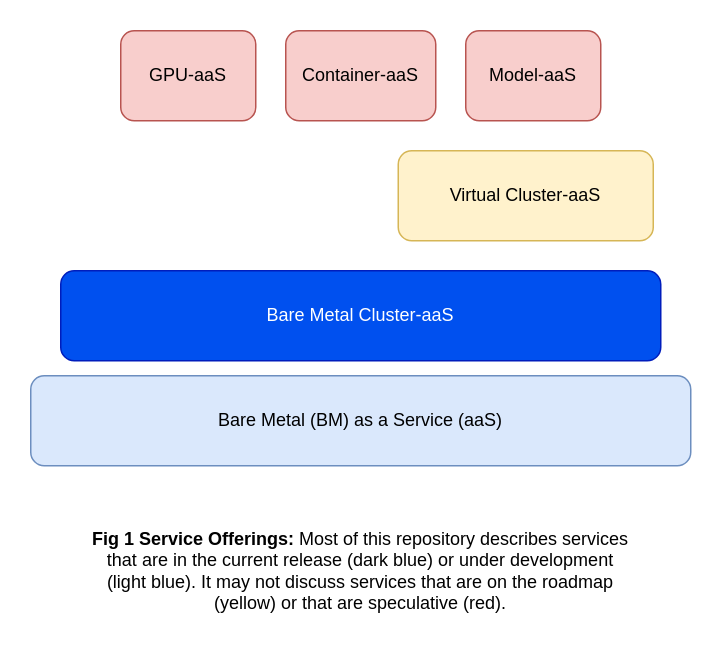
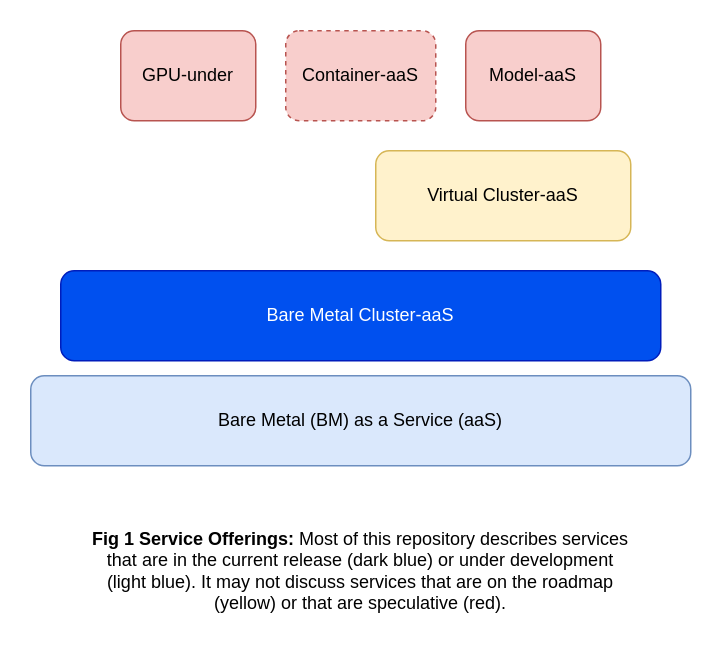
(188, 76) -> (188, 76)
(361, 76) -> (361, 76)
(526, 196) -> (503, 196)
